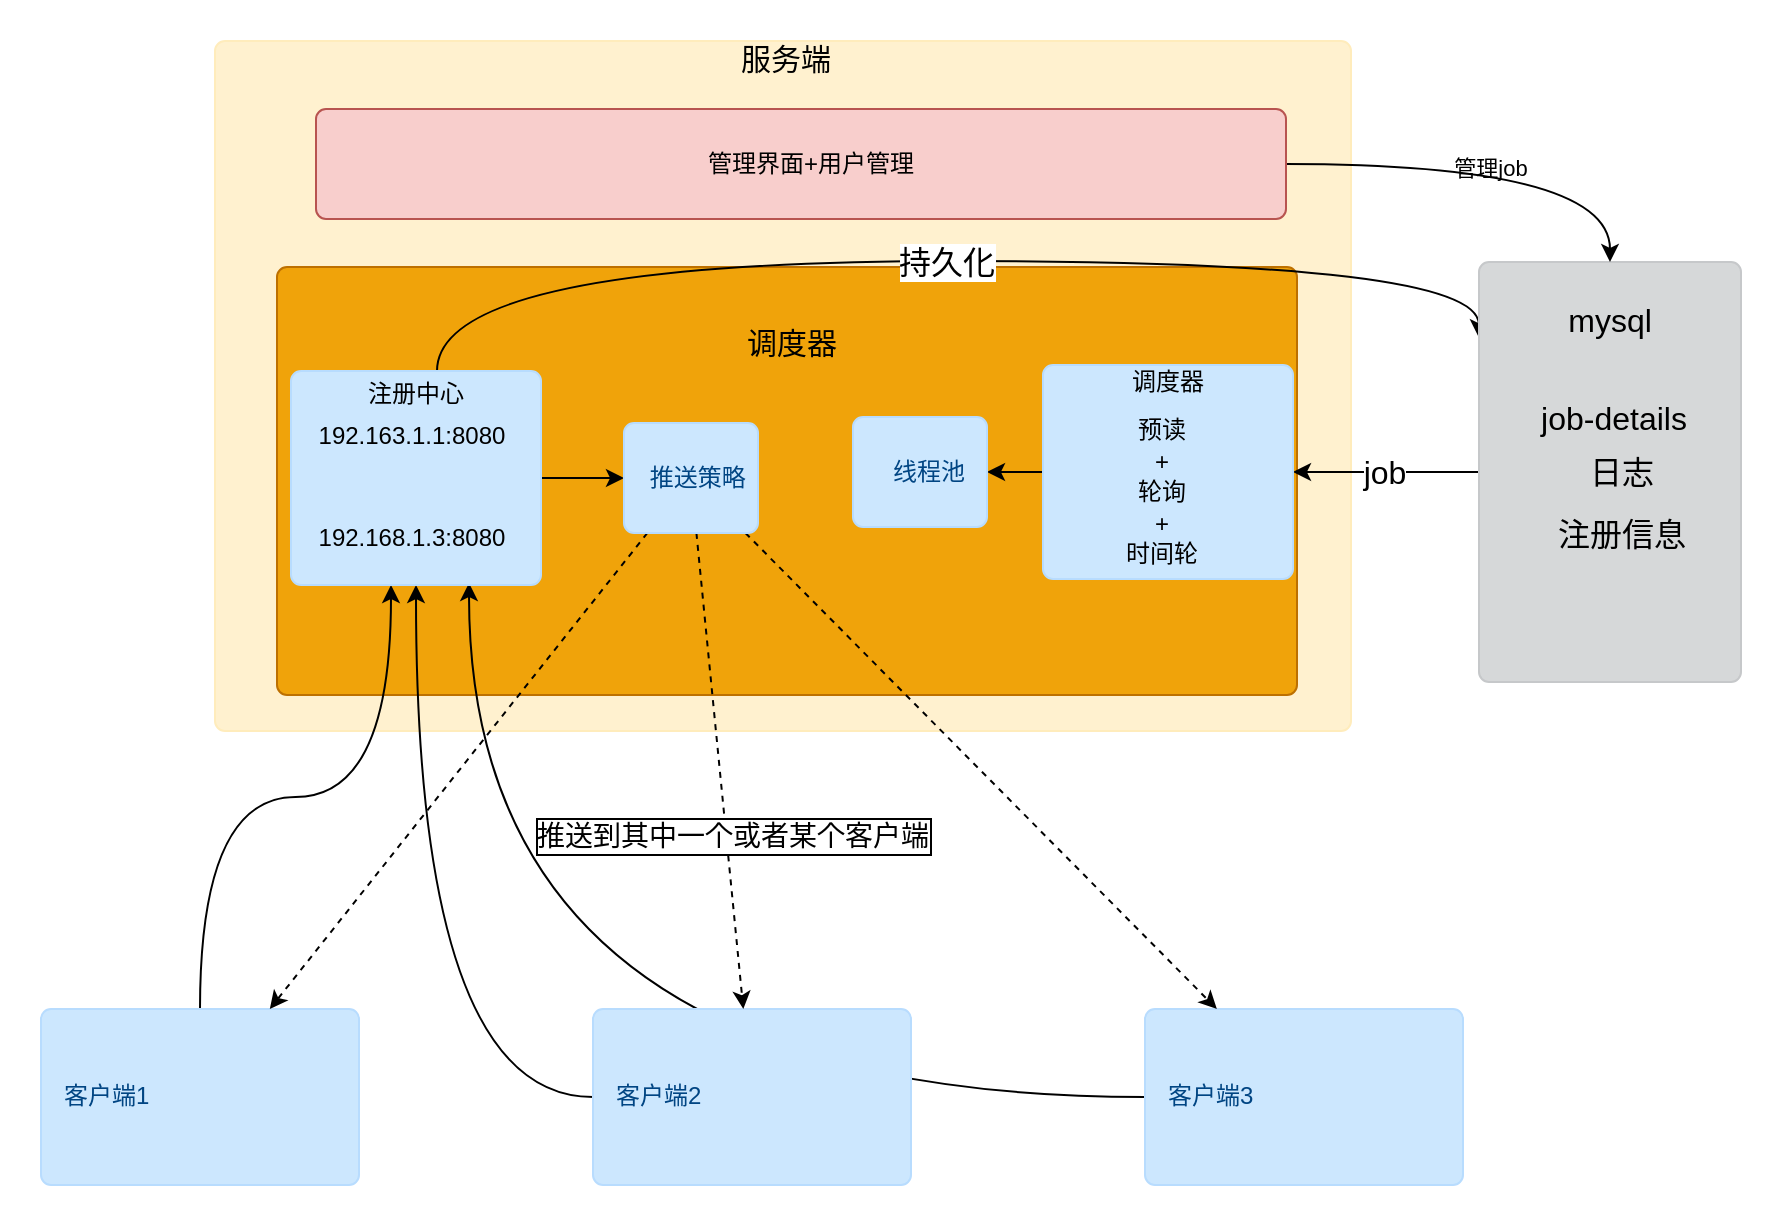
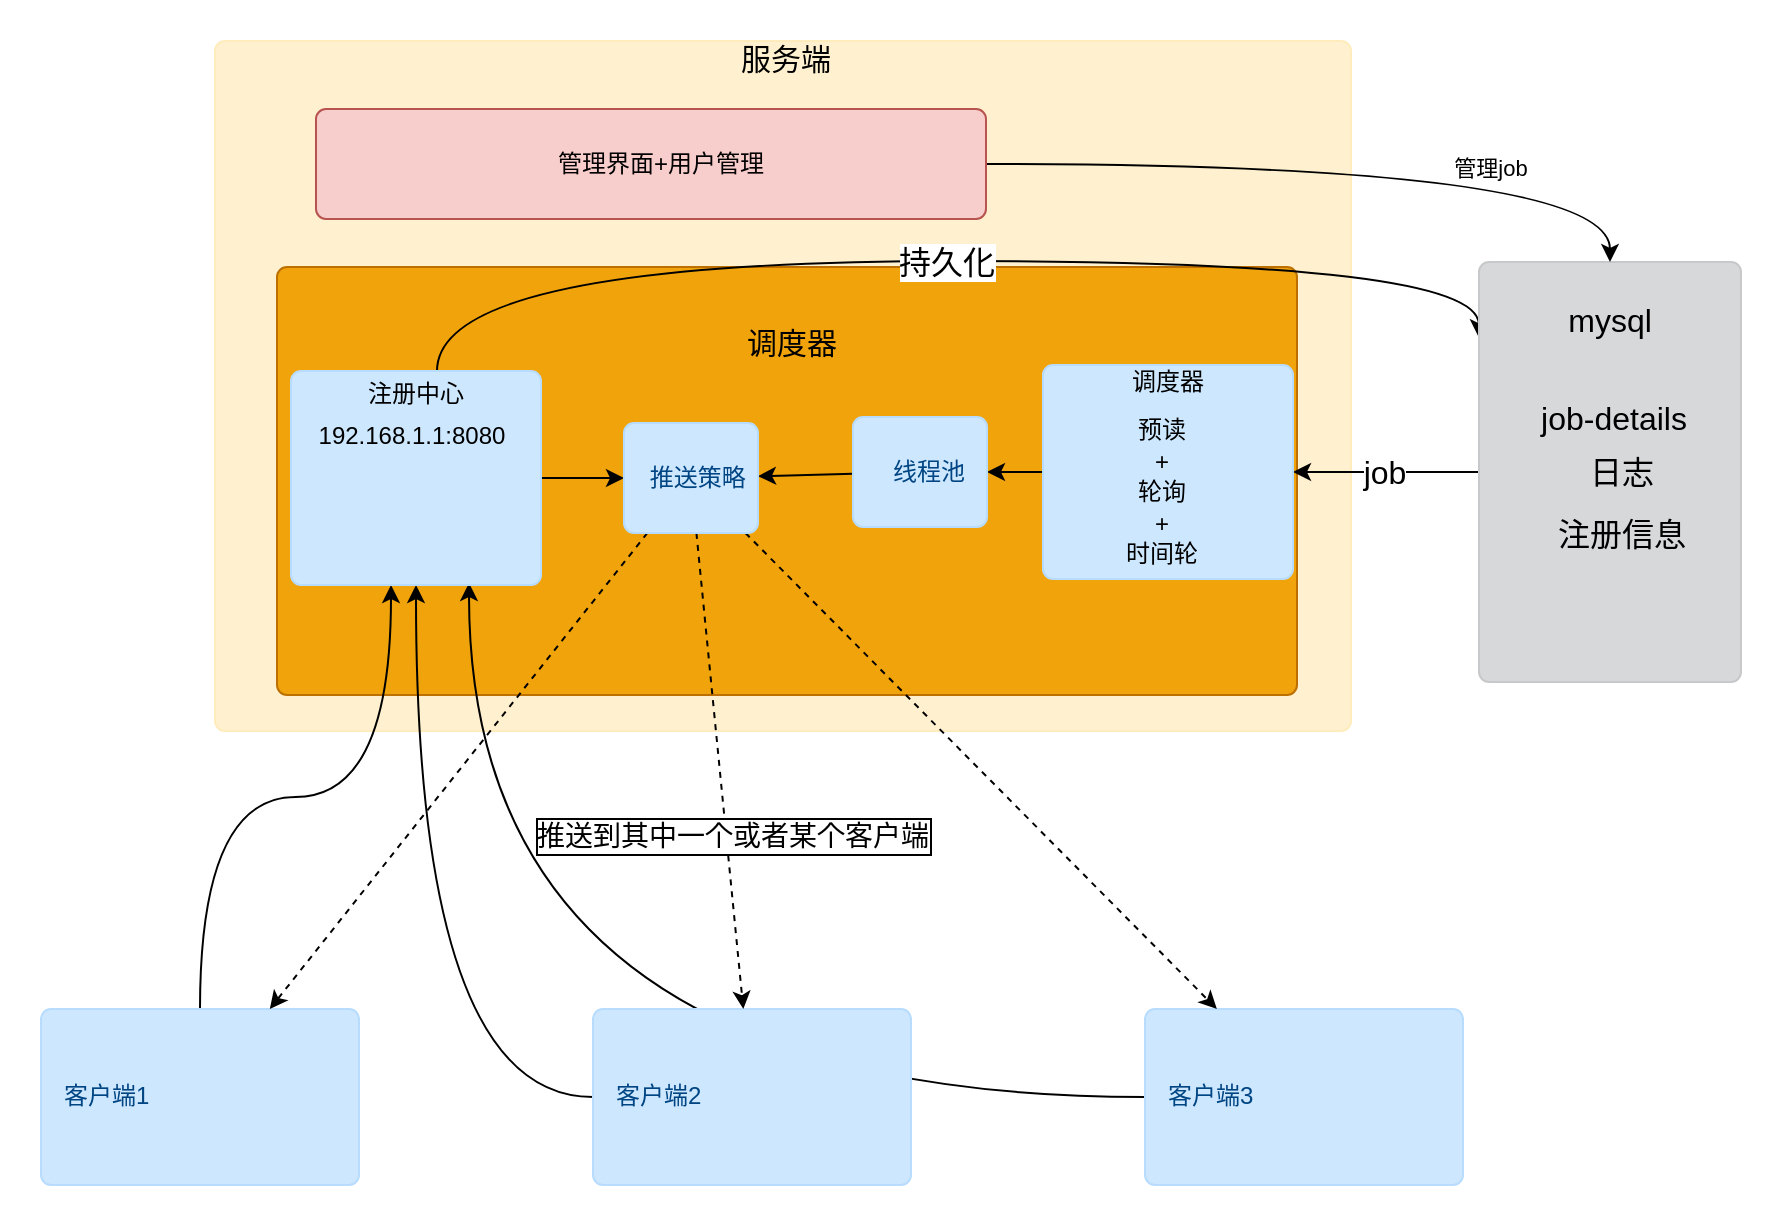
(801, 164) -> (651, 164)
(413, 437) -> (413, 437)
none -> (812, 475)
(413, 539) -> none
